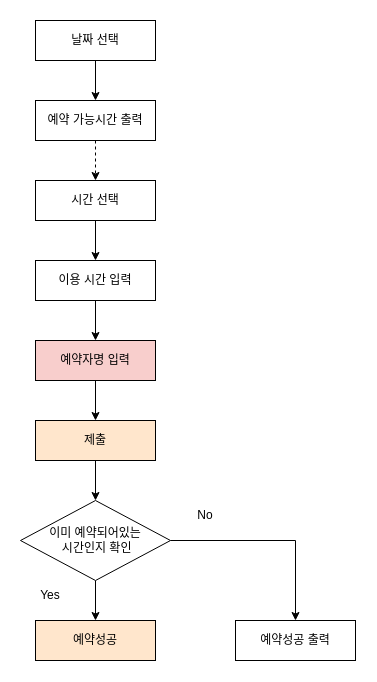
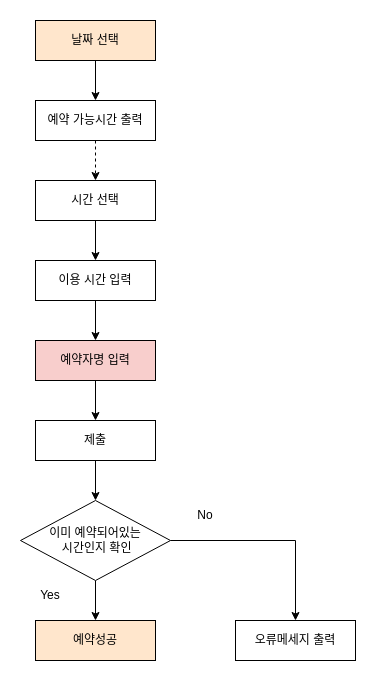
(96, 41) -> (96, 41)
(96, 441) -> (96, 441)
(296, 641) -> (296, 641)
